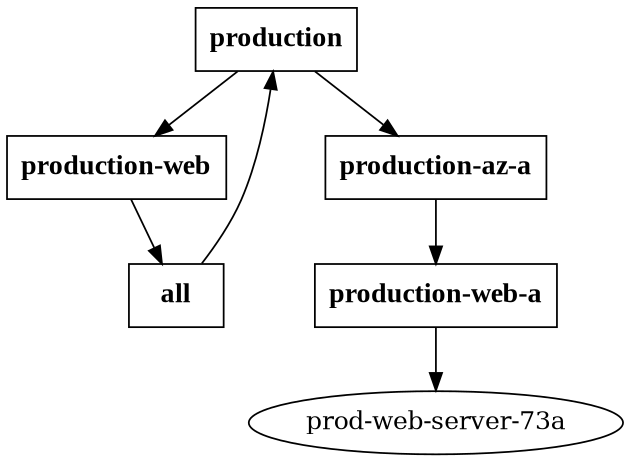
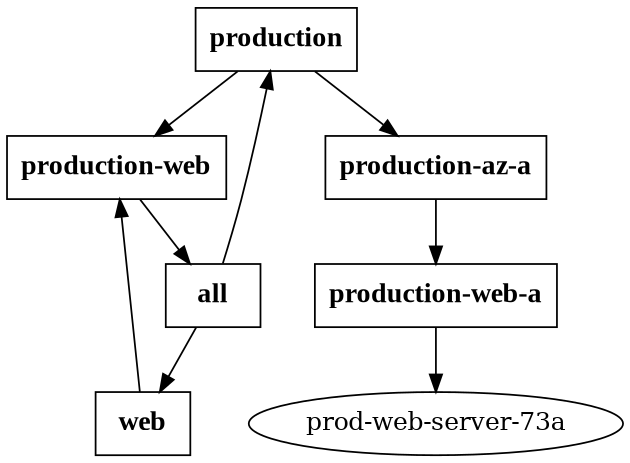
none -> (143, 424)
